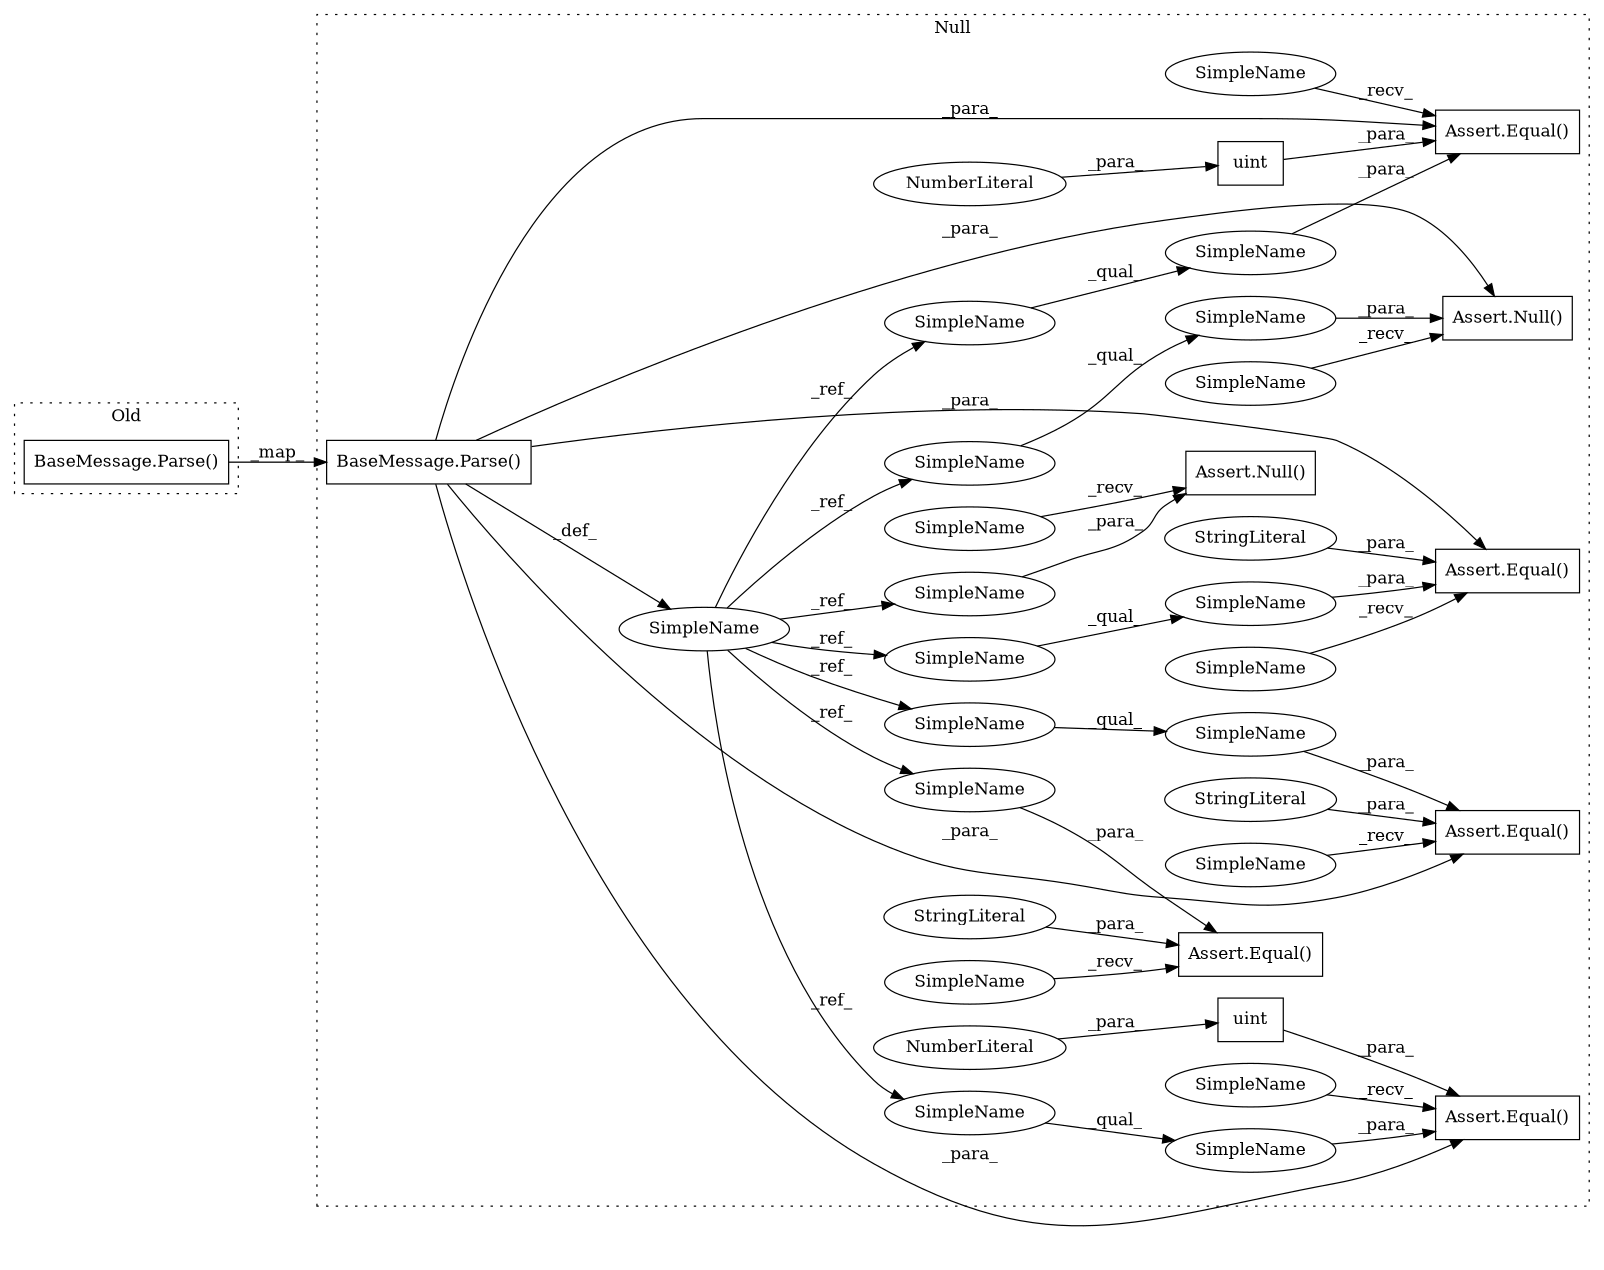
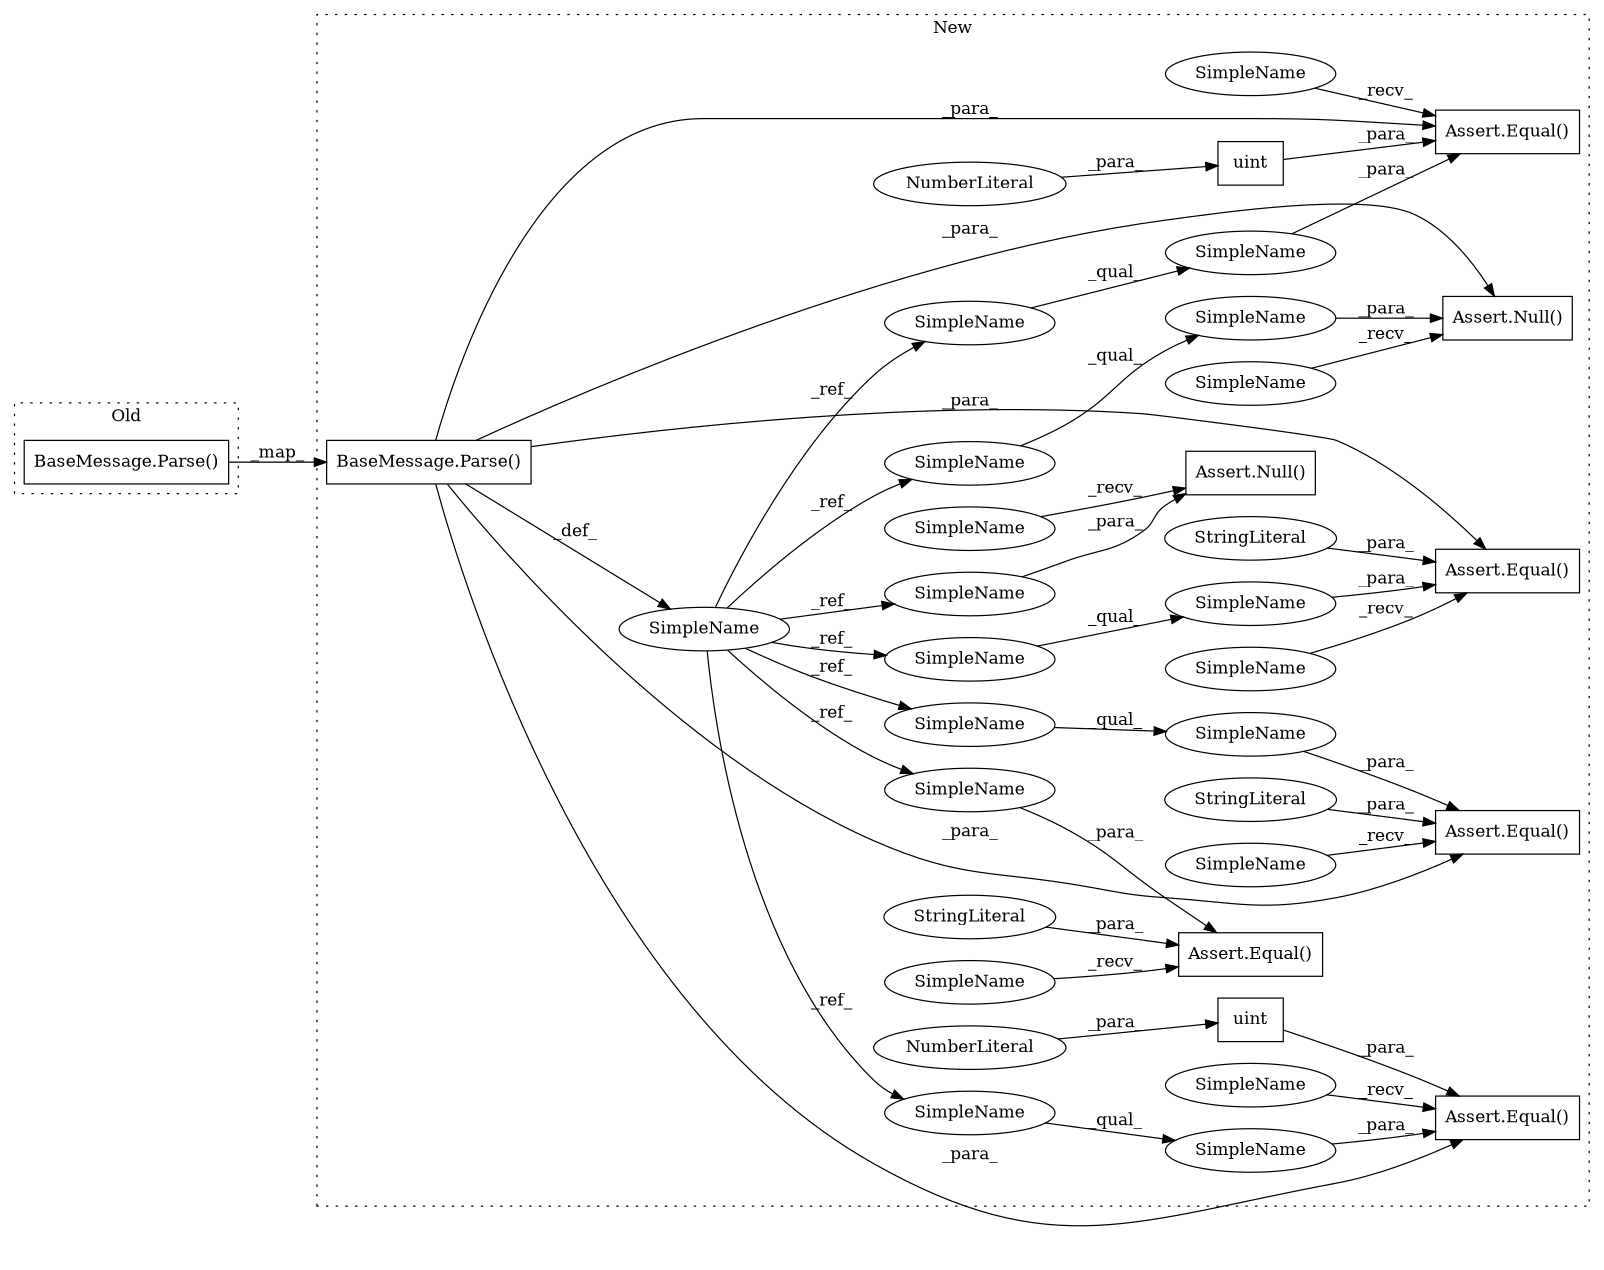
(953, 29) -> (953, 29)
